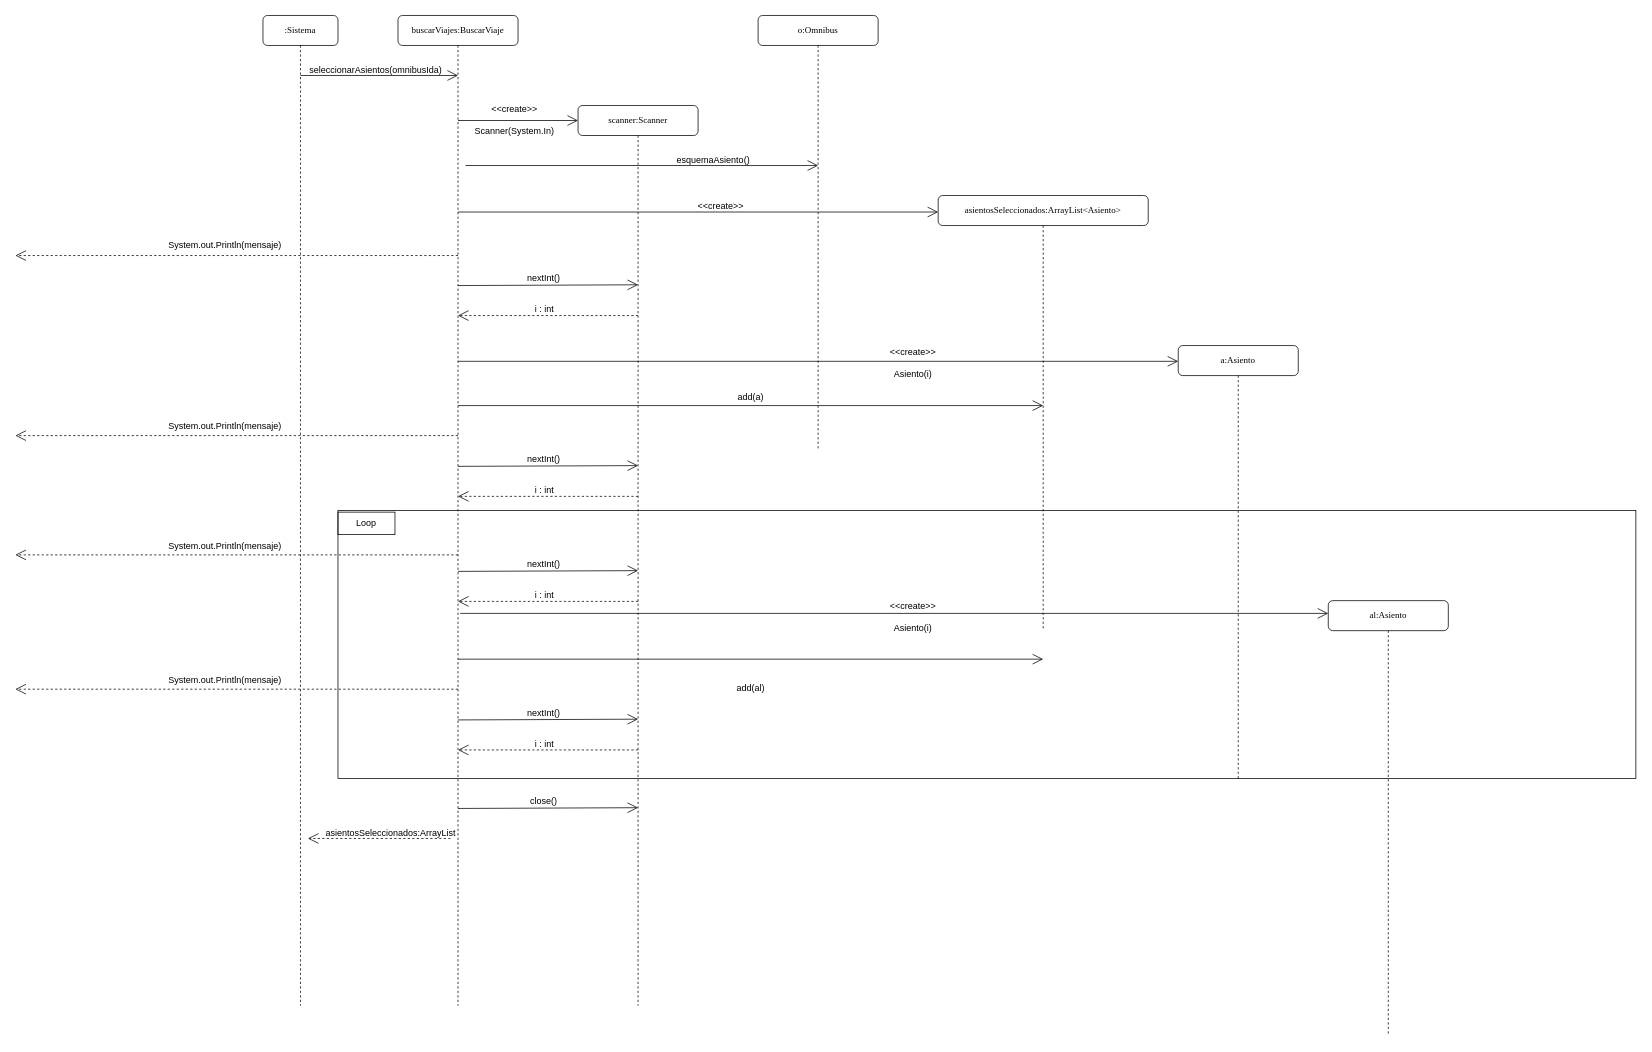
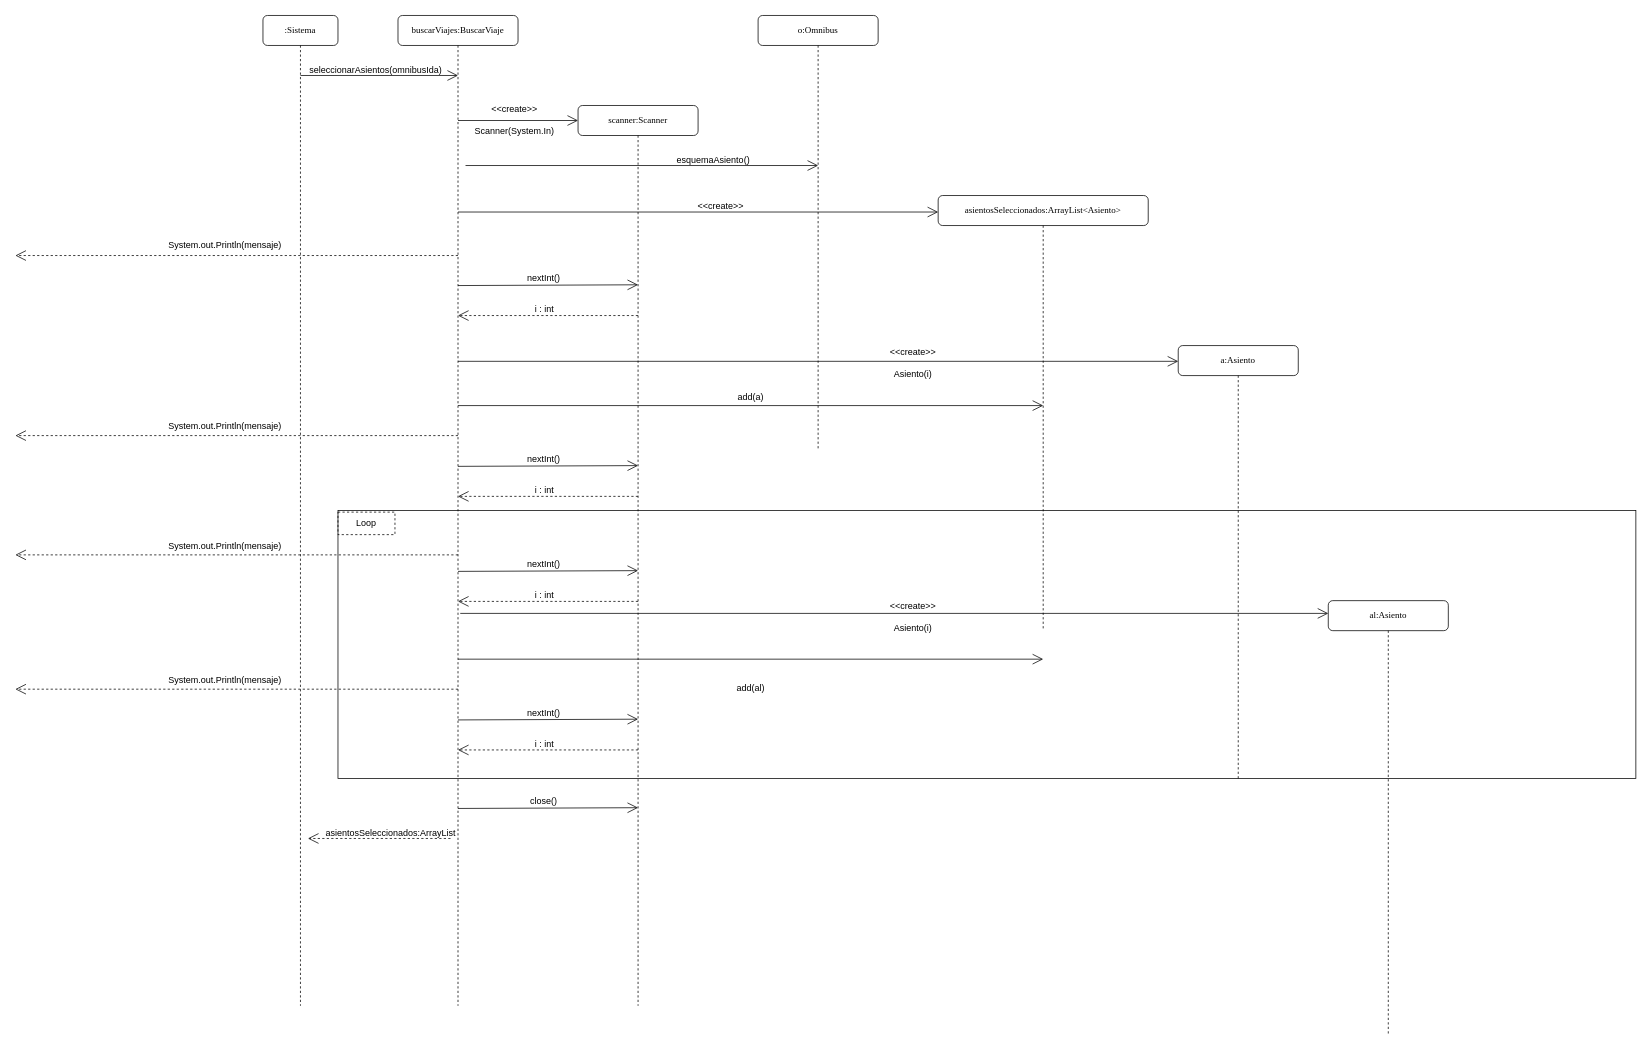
(366, 523) -> (366, 523)
